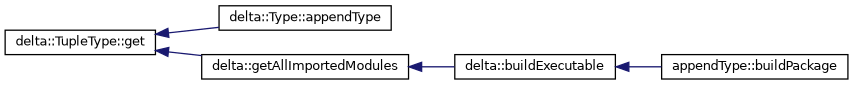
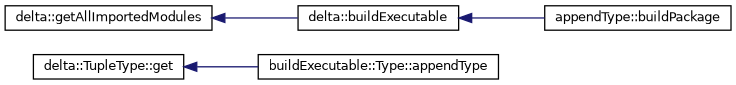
(305, 18) -> (378, 67)
(185, 54) -> none
